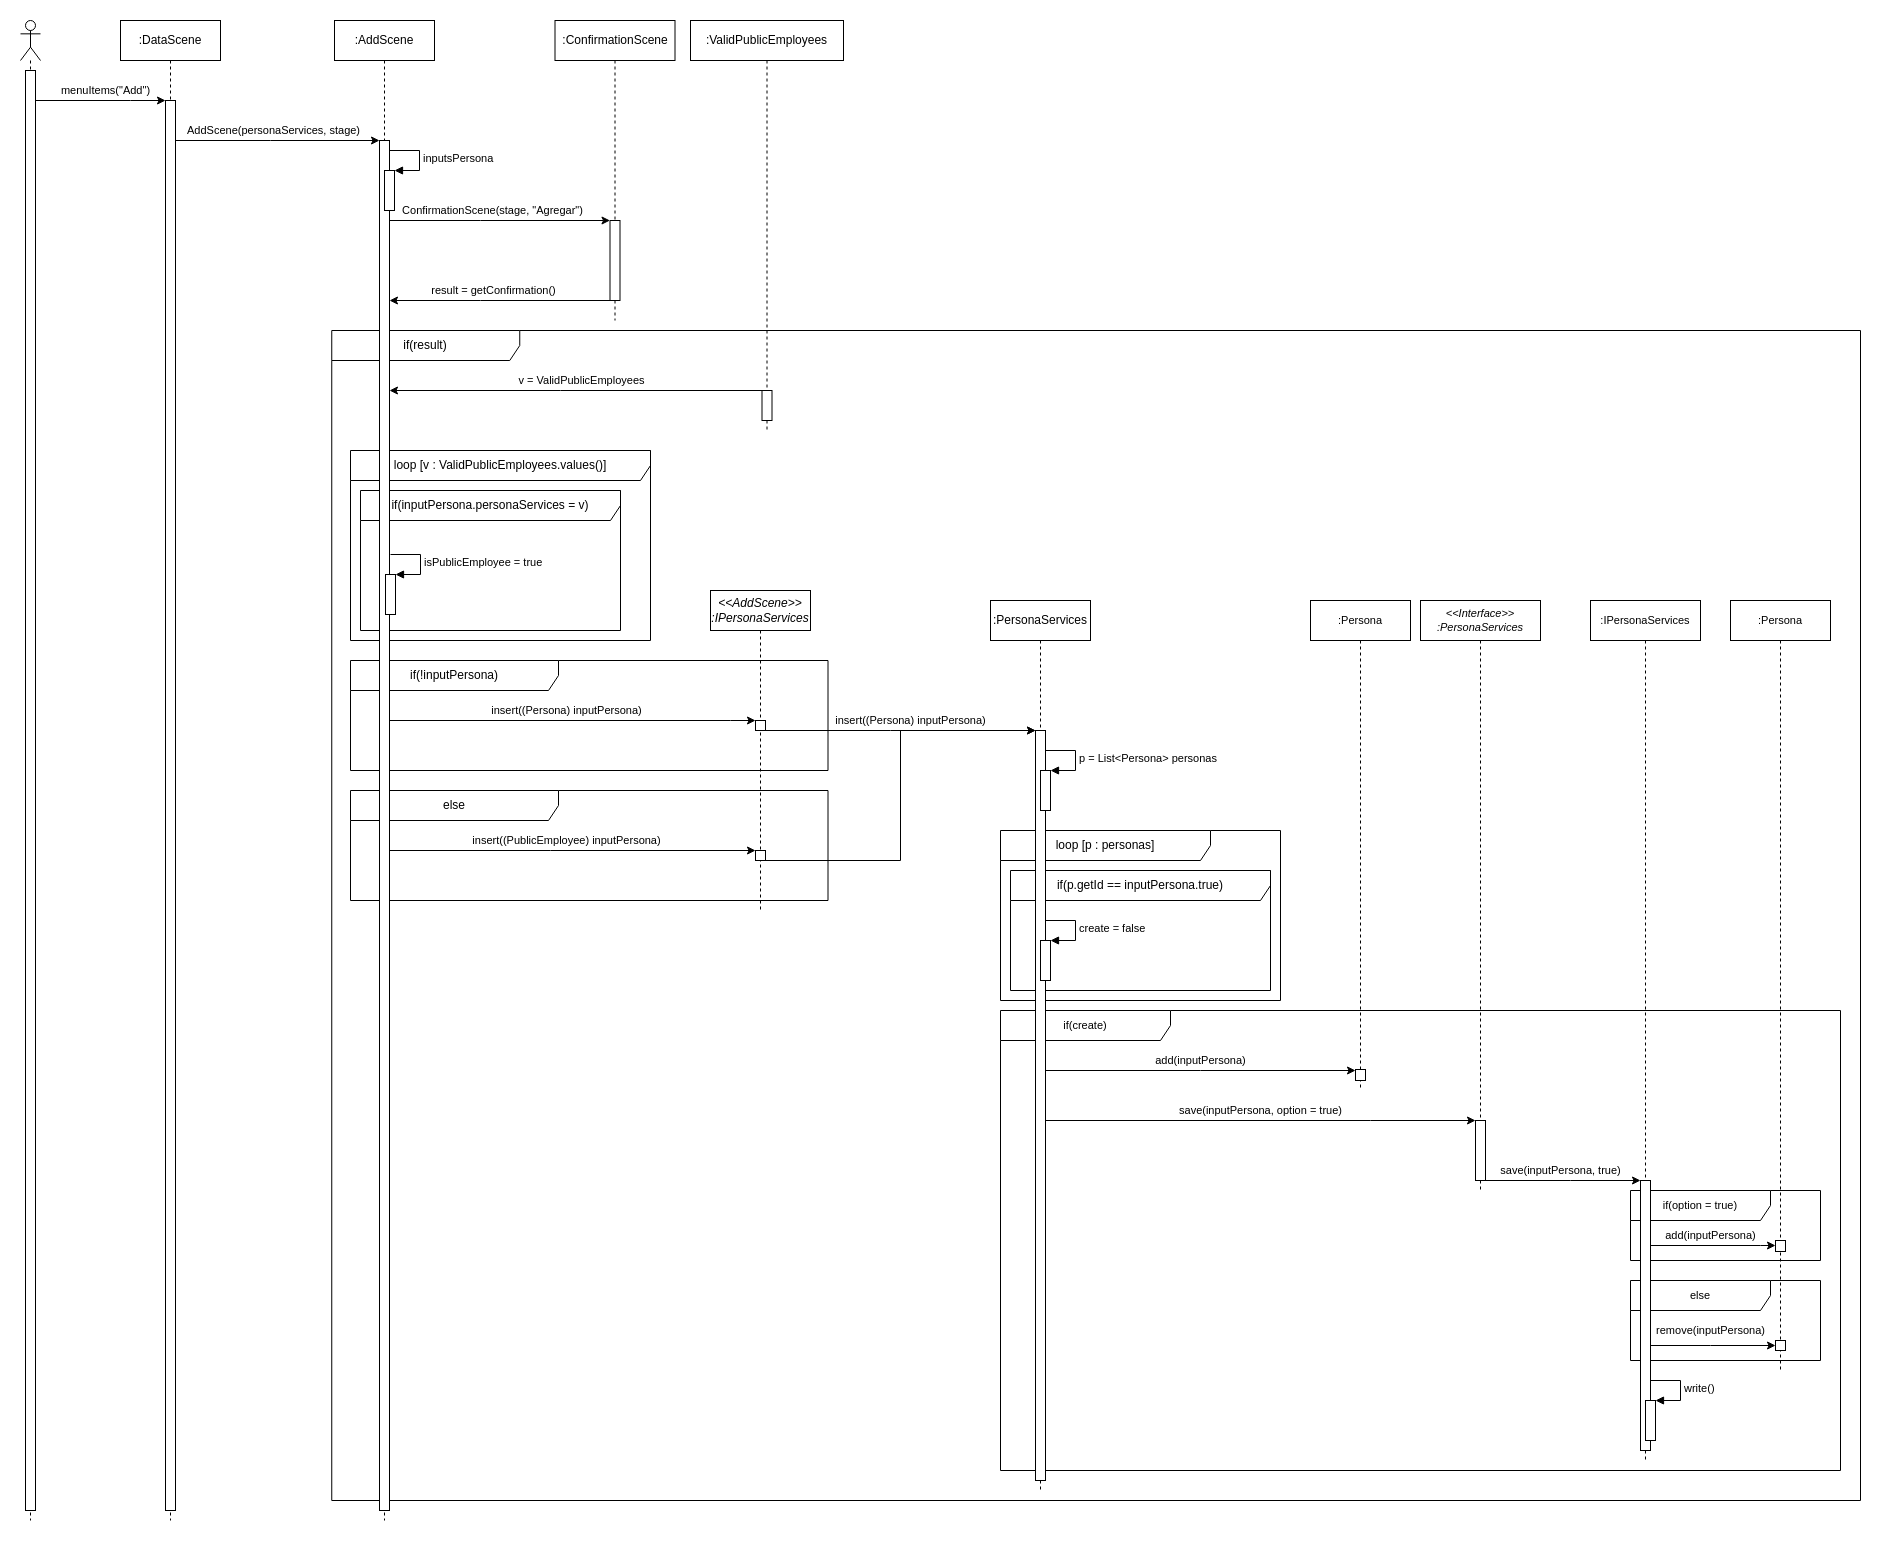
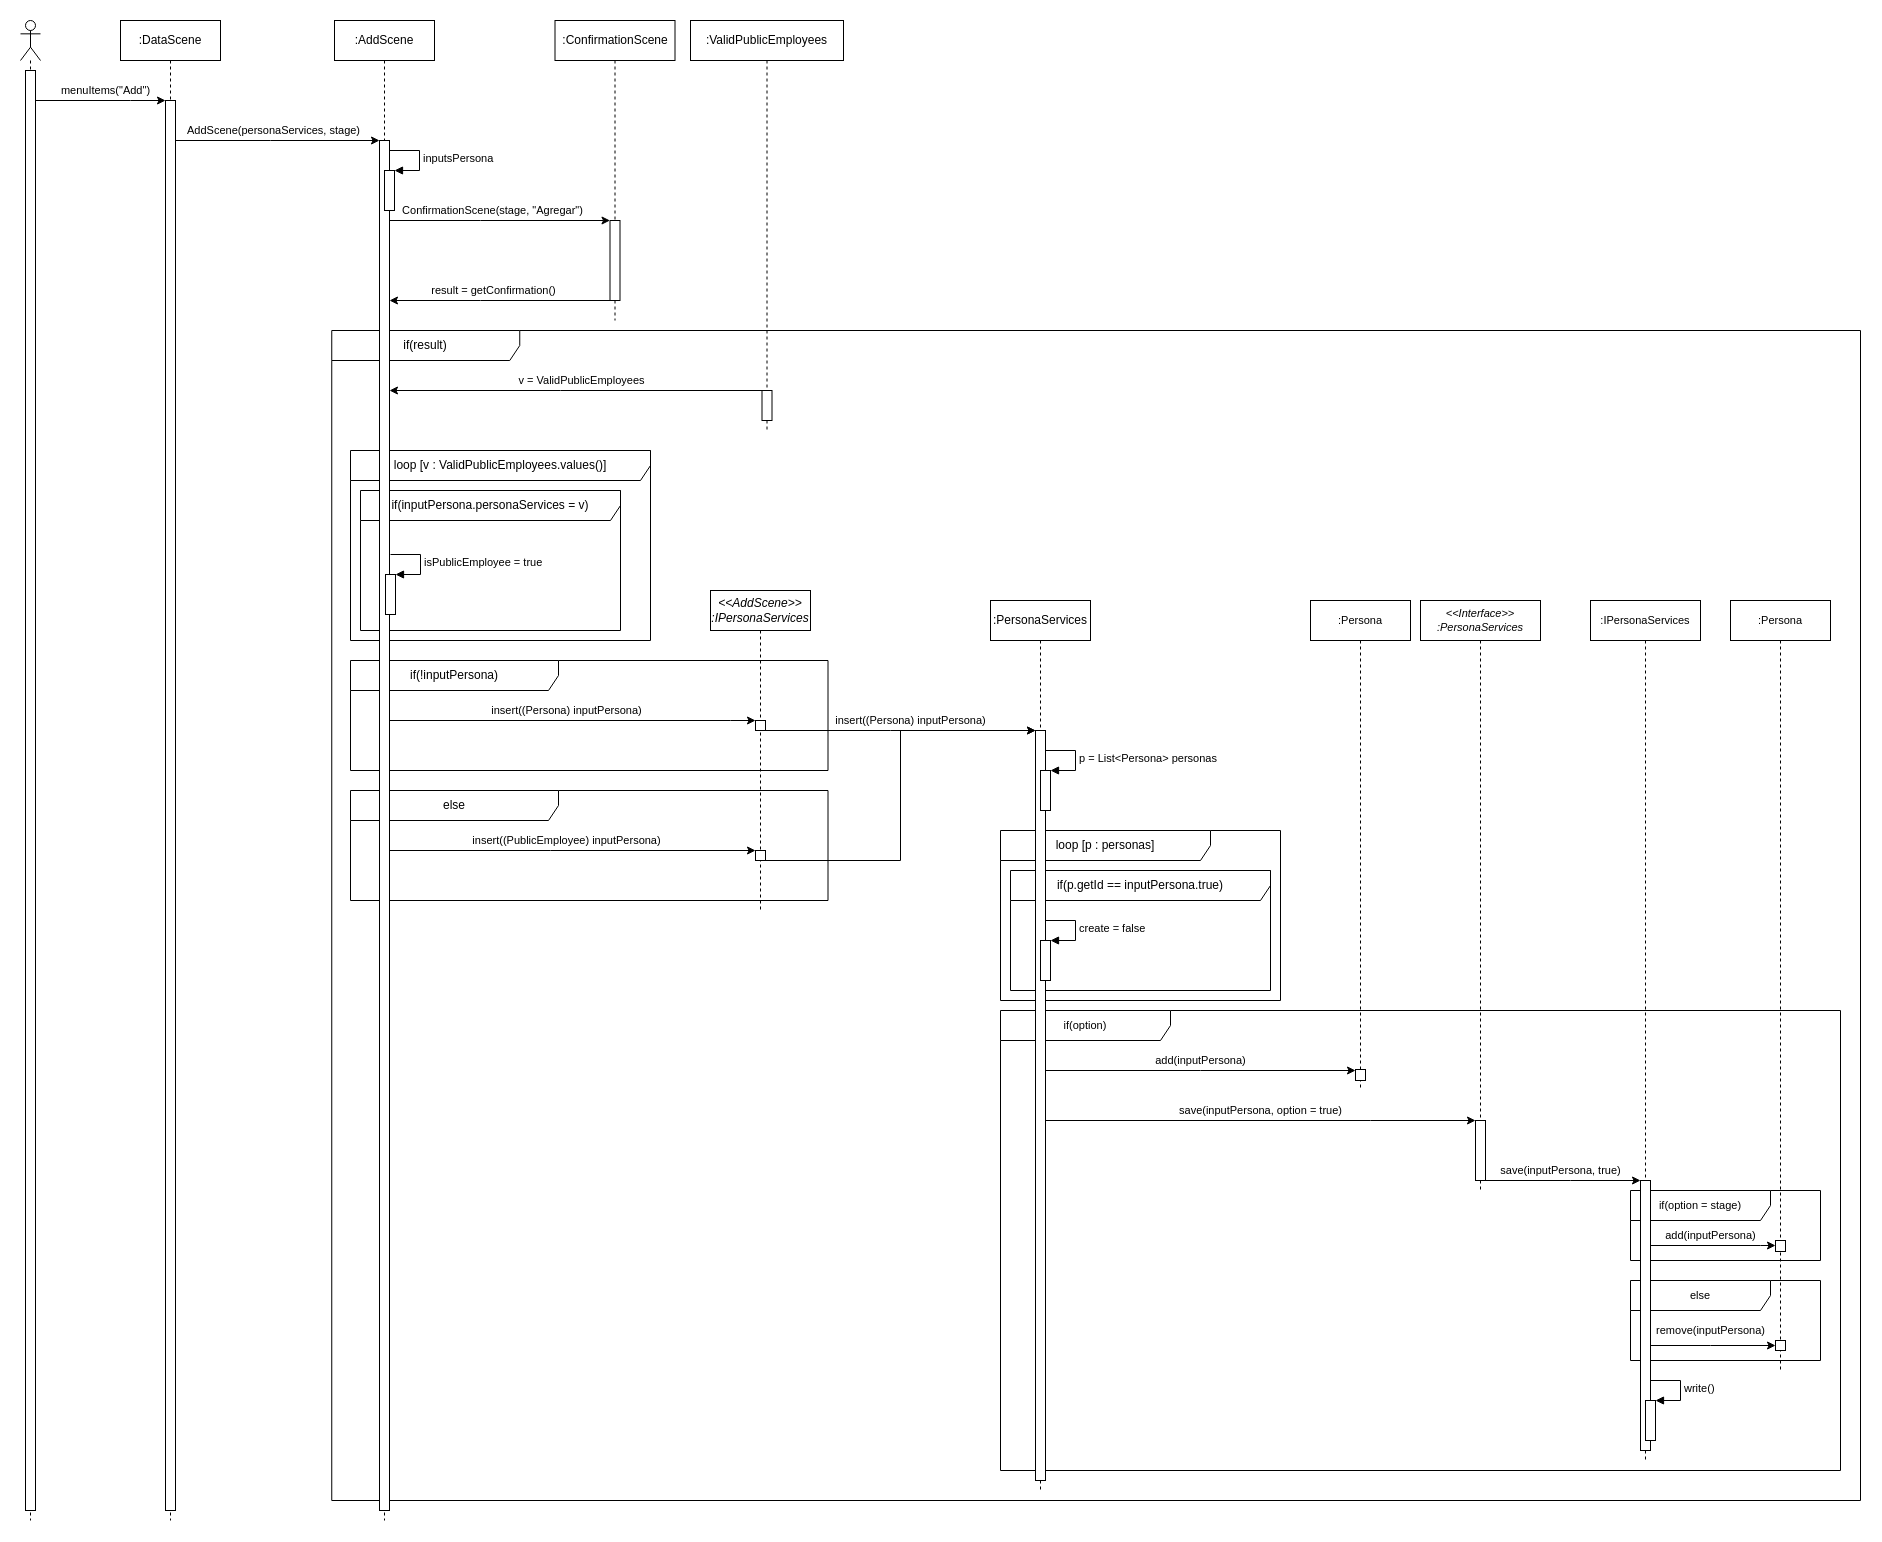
(1086, 1026) -> (1086, 1026)
(1701, 1206) -> (1701, 1206)
